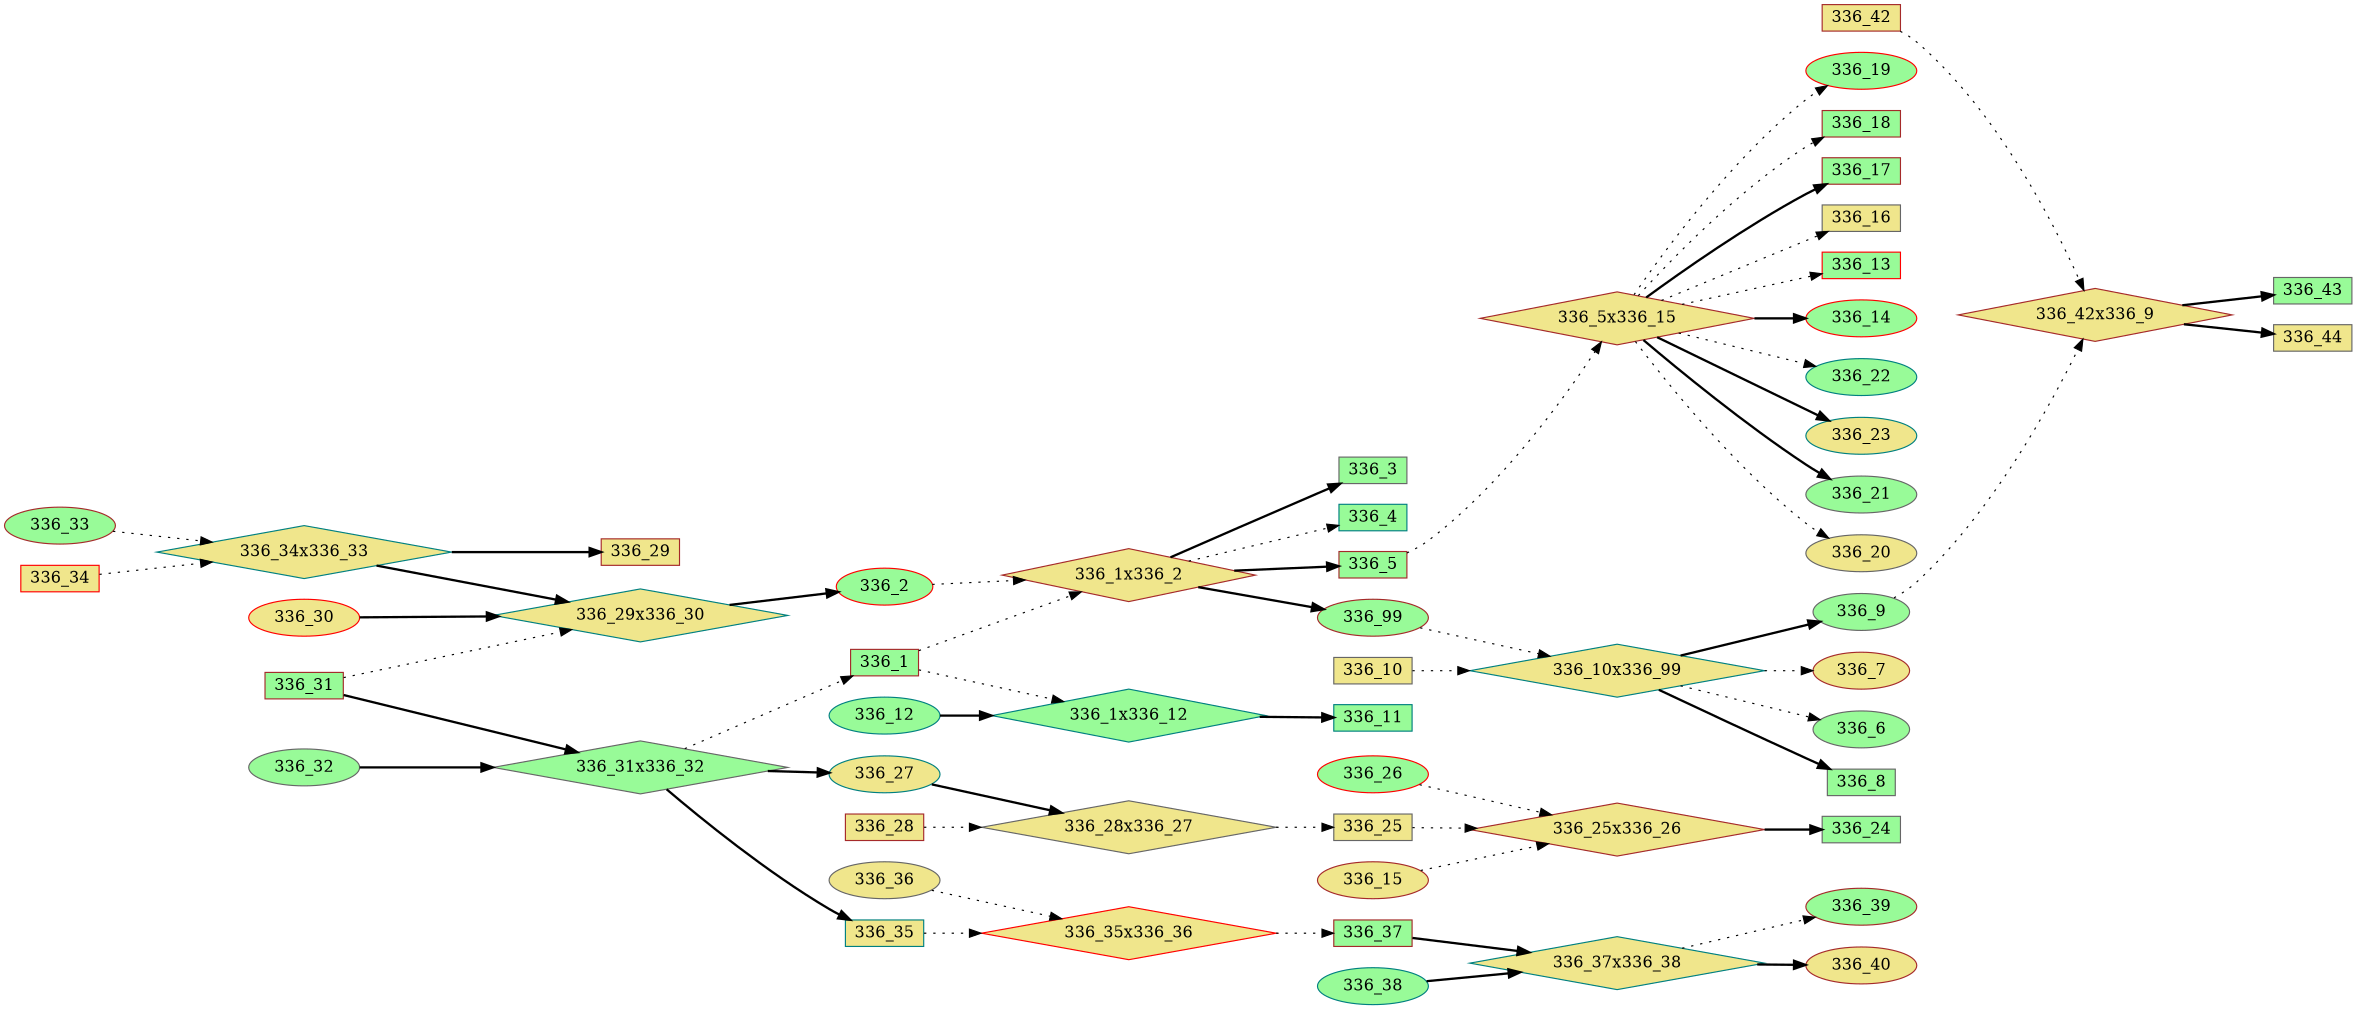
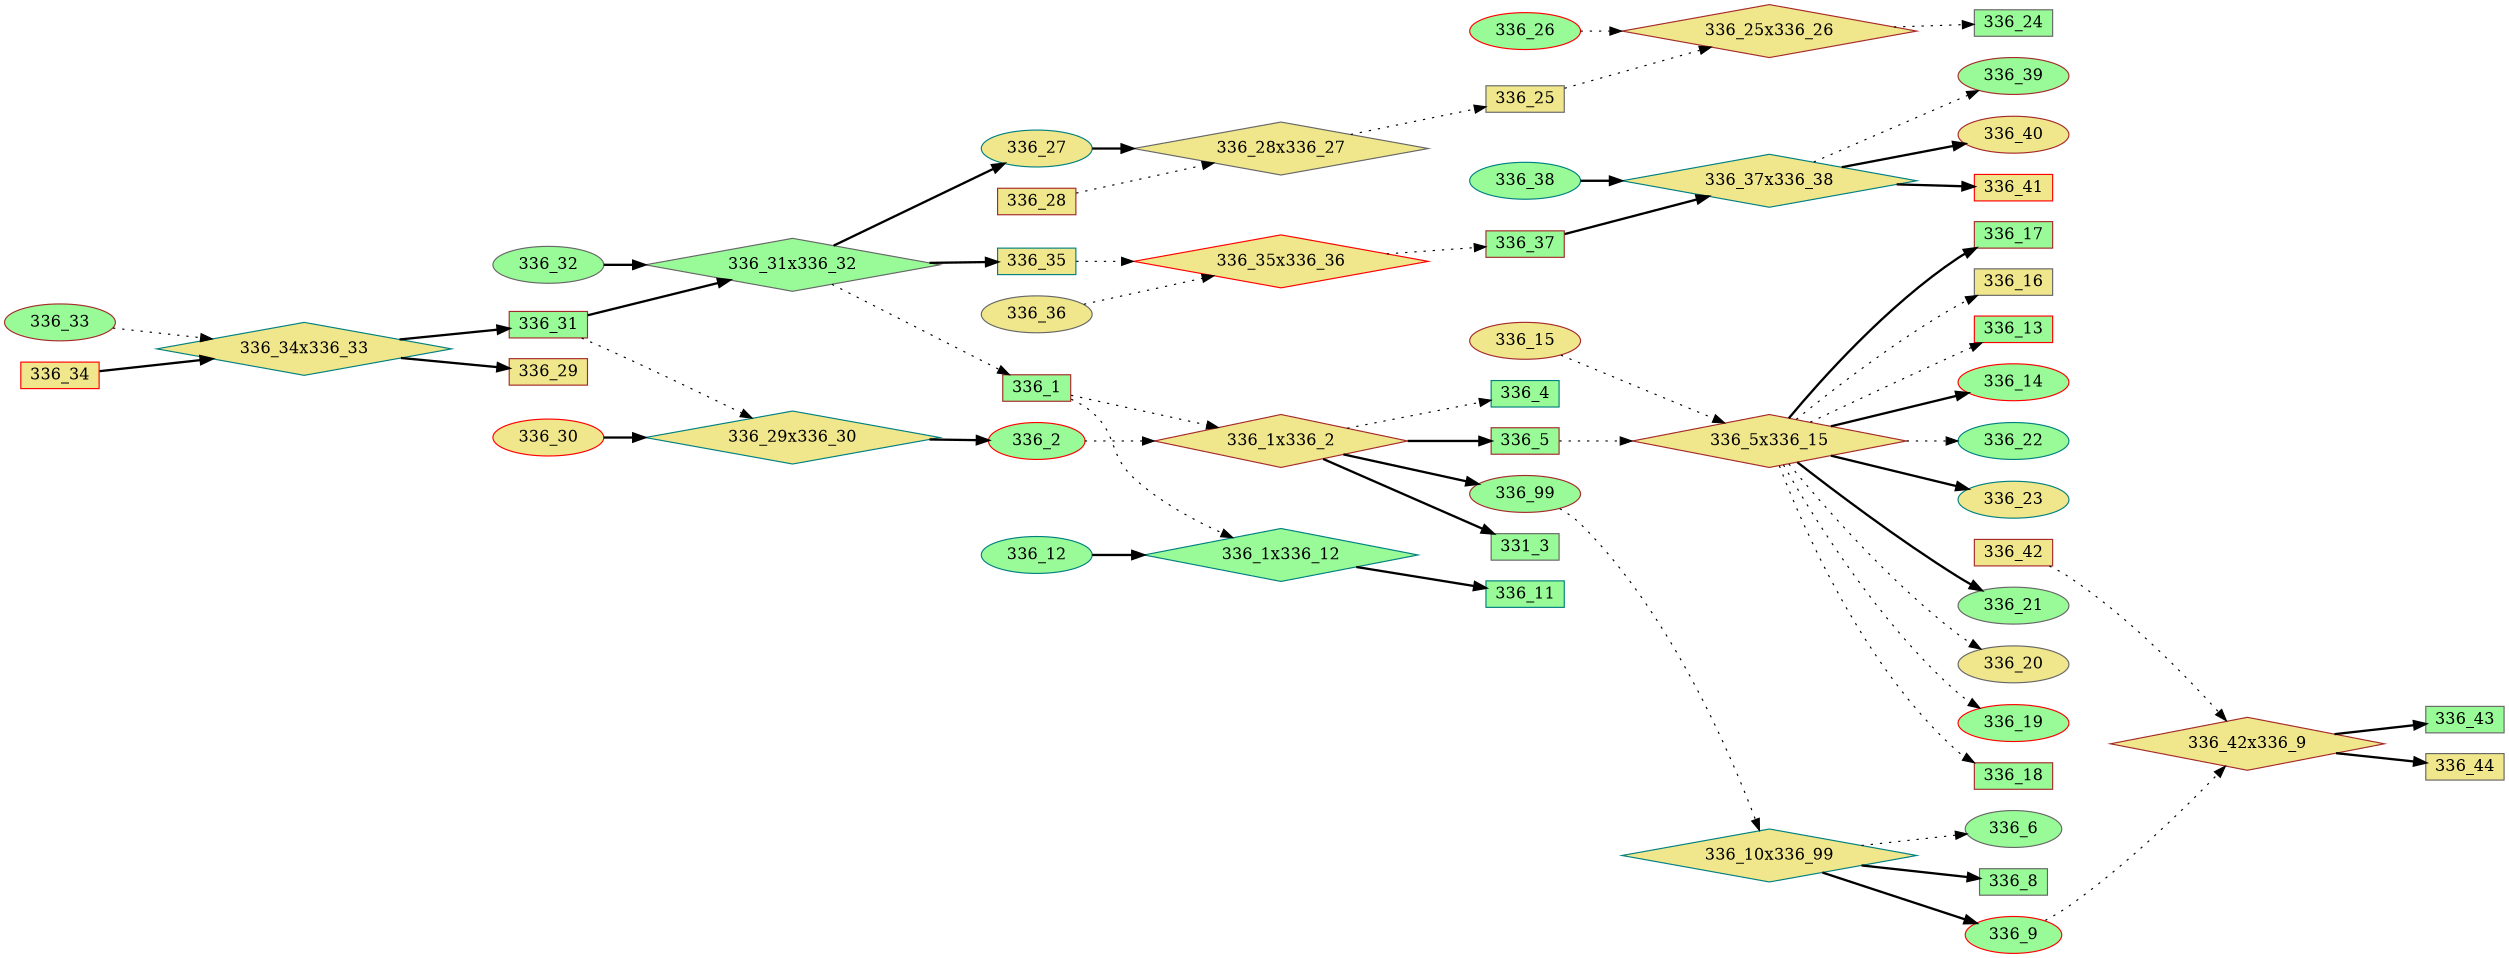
none -> (2013, 188)
(1373, 470) -> (1525, 547)
(150, 569) -> (150, 366)
(466, 583) -> (449, 335)
(1861, 612) -> (2013, 935)
(1373, 671) -> none
(1861, 671) -> none
(1787, 830) -> (1928, 26)
(1479, 858) -> (1637, 387)
